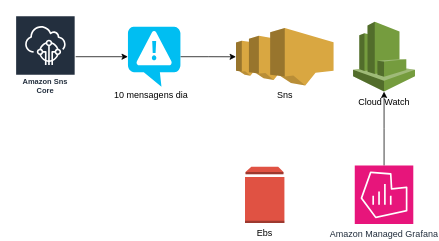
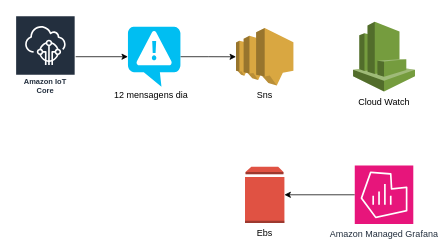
(285, 57) -> (265, 57)
(45, 86) -> (45, 86)
(151, 95) -> (151, 95)
(384, 98) -> (322, 195)
